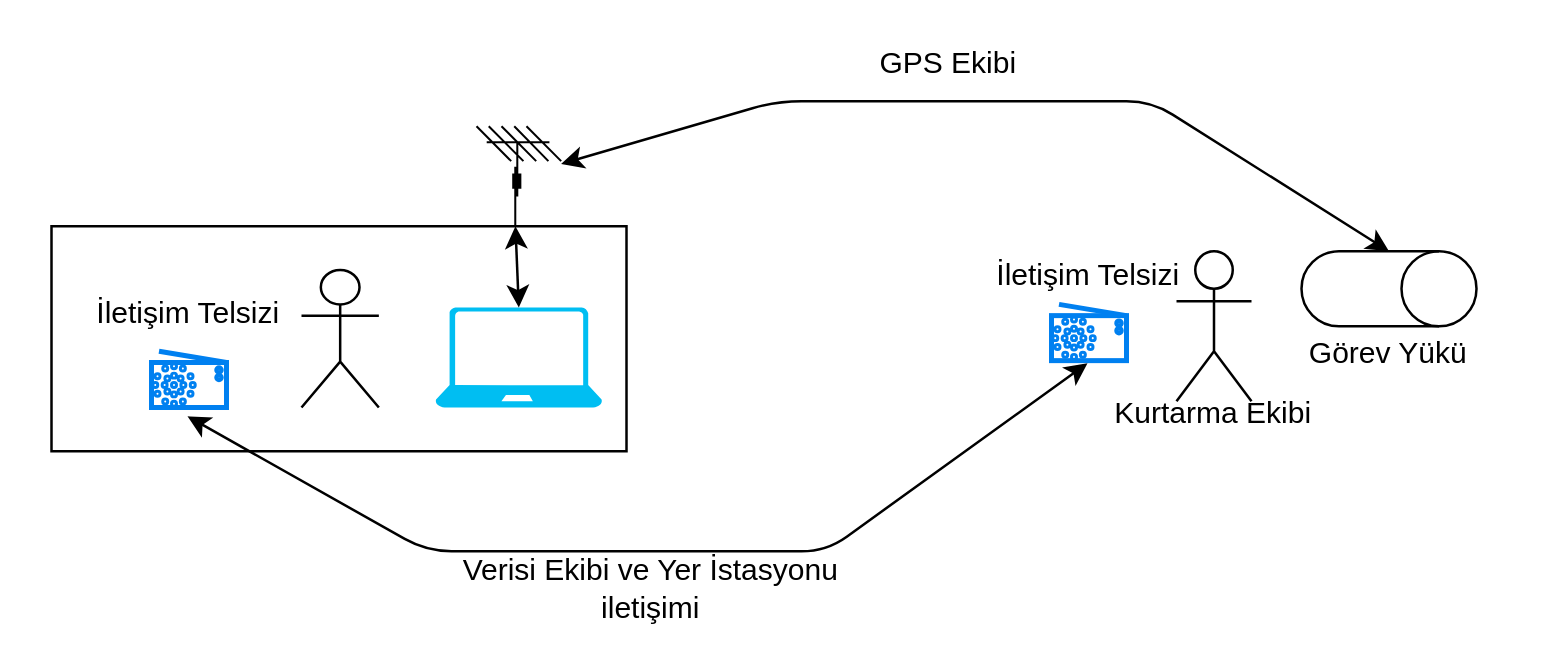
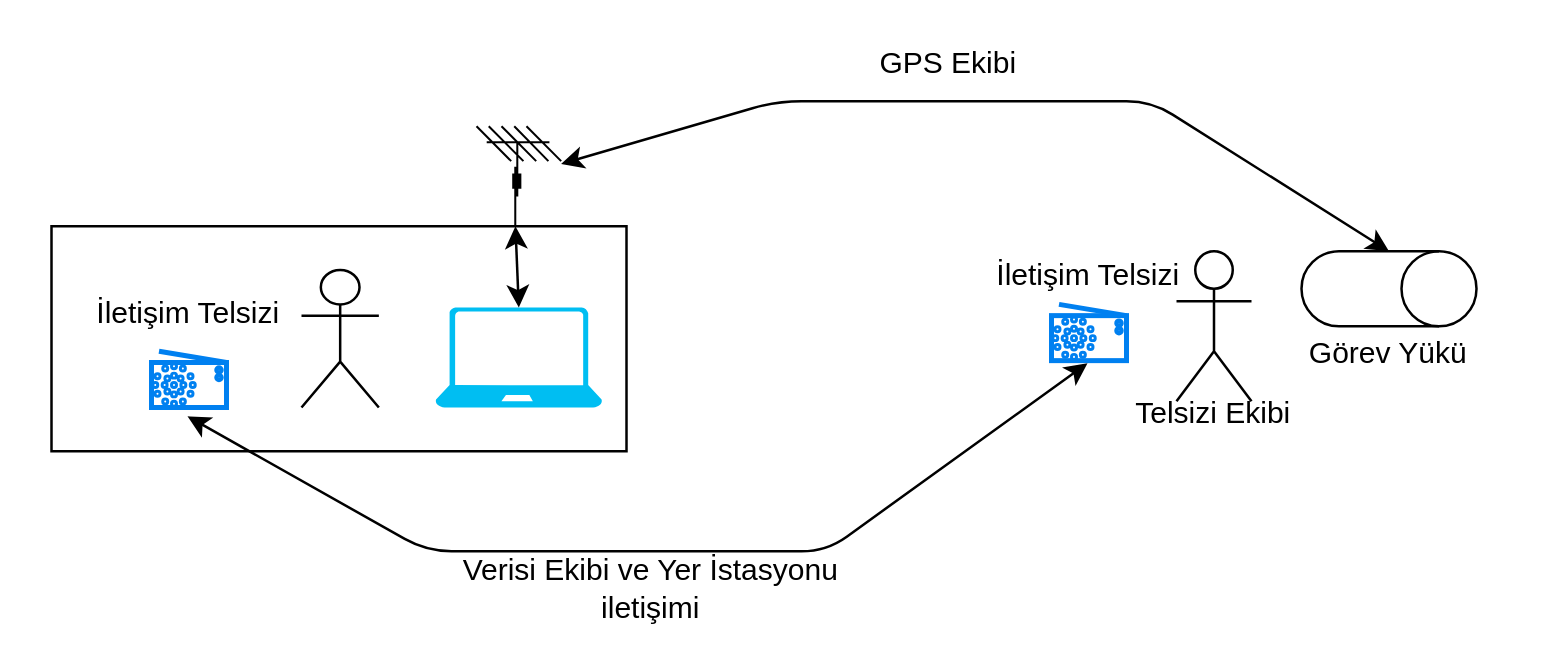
(1214, 414) -> (1214, 414)
